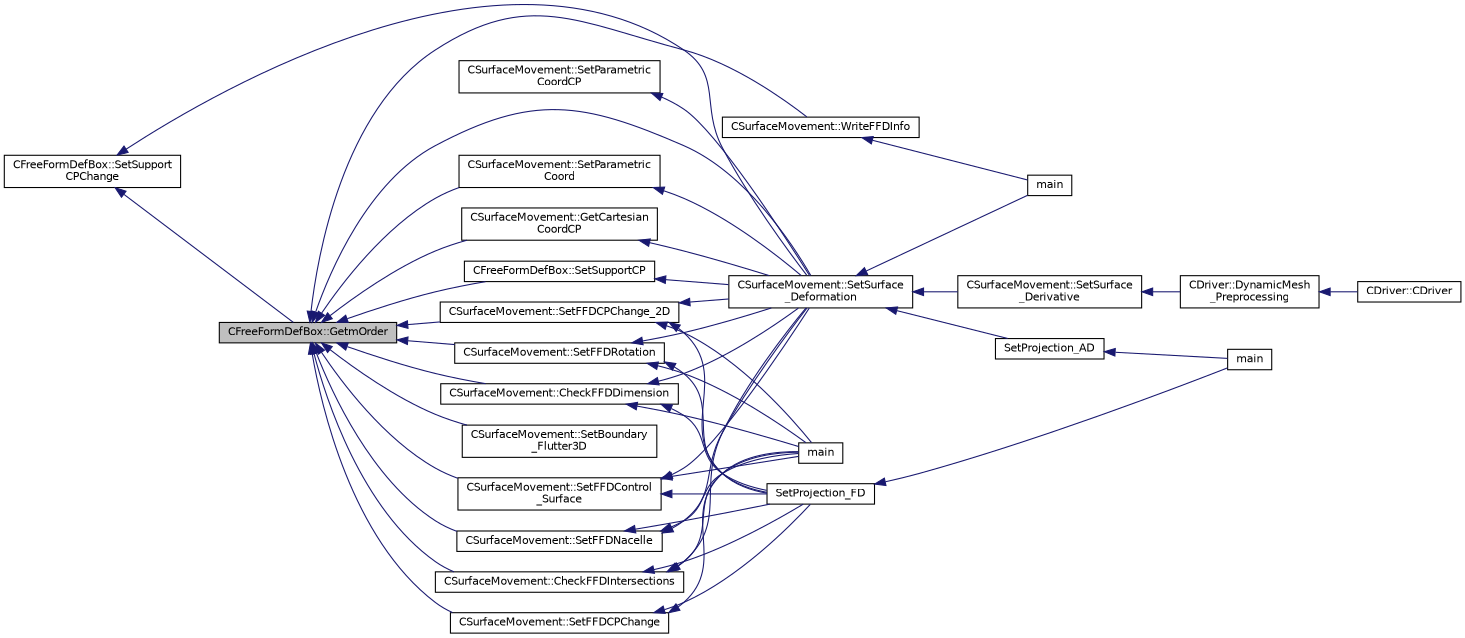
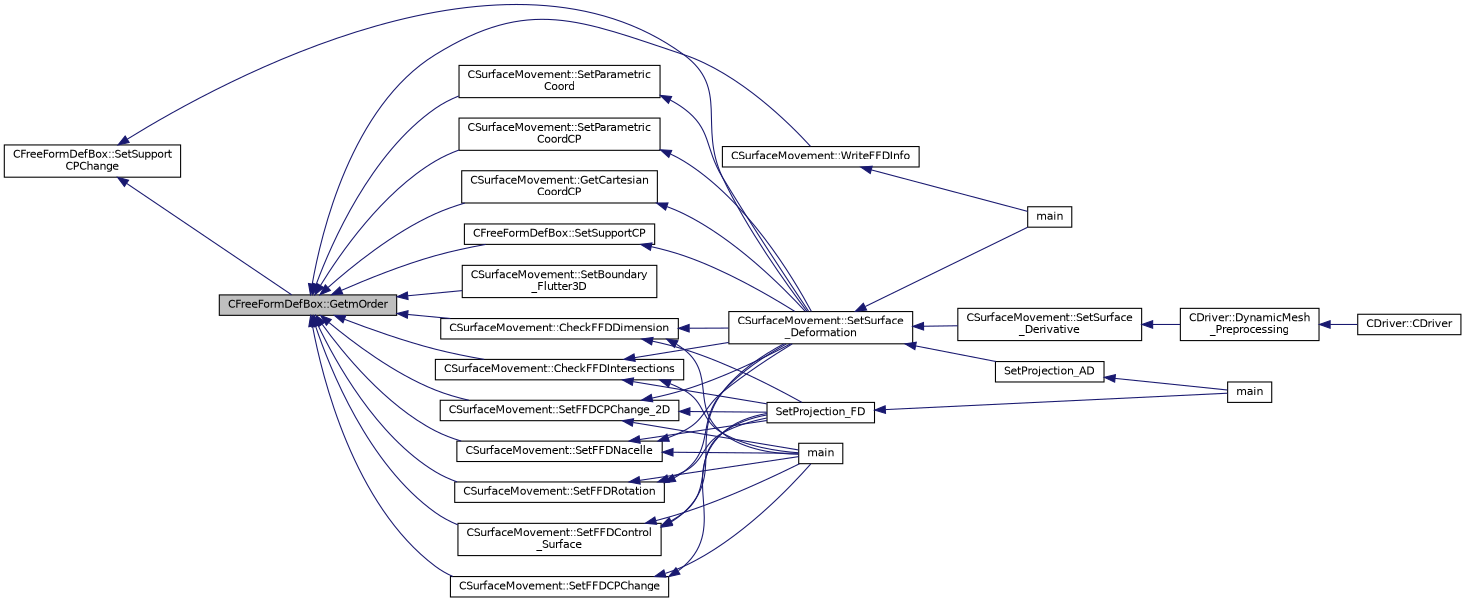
(547, 110) -> (380, 207)
